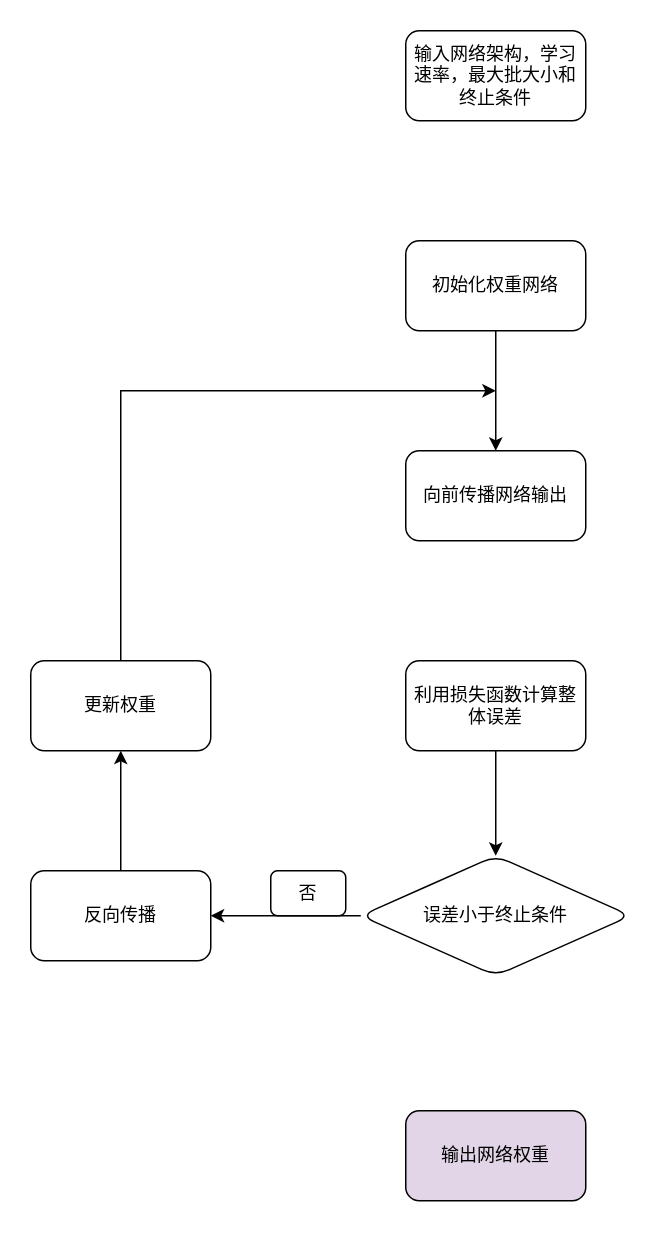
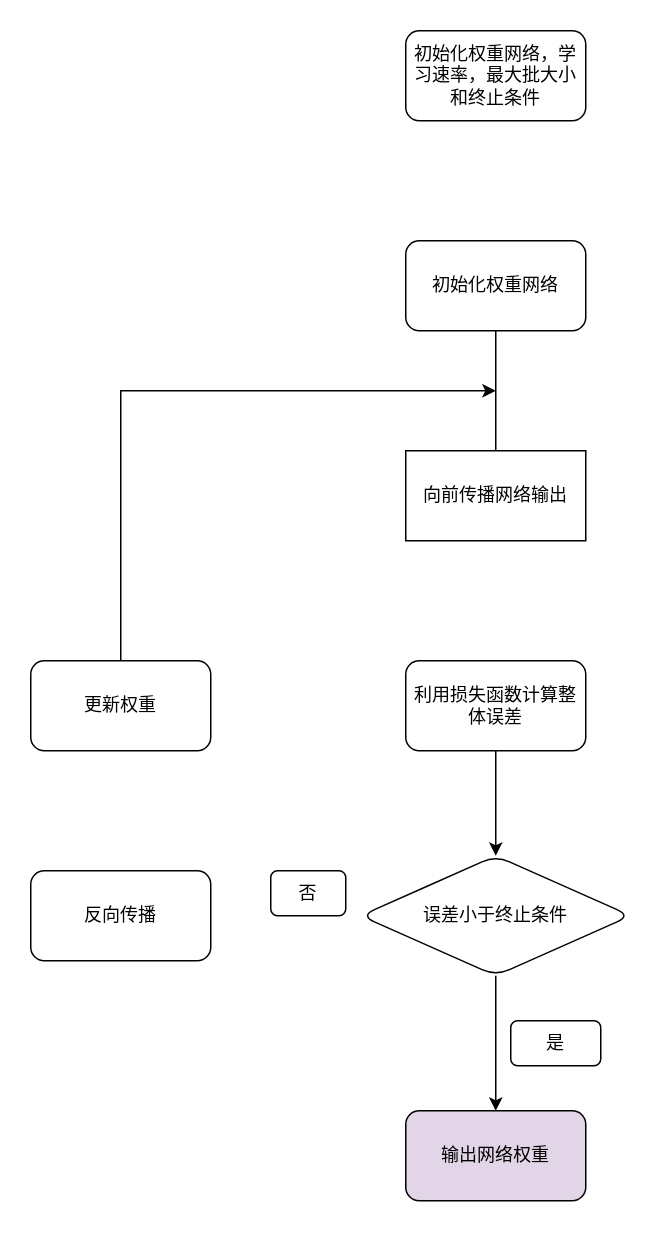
(496, 76) -> (496, 76)
(496, 439) -> (496, 443)
(496, 496) -> (496, 496)
(121, 816) -> none
(248, 916) -> none
none -> (496, 1038)
none -> (556, 1043)
